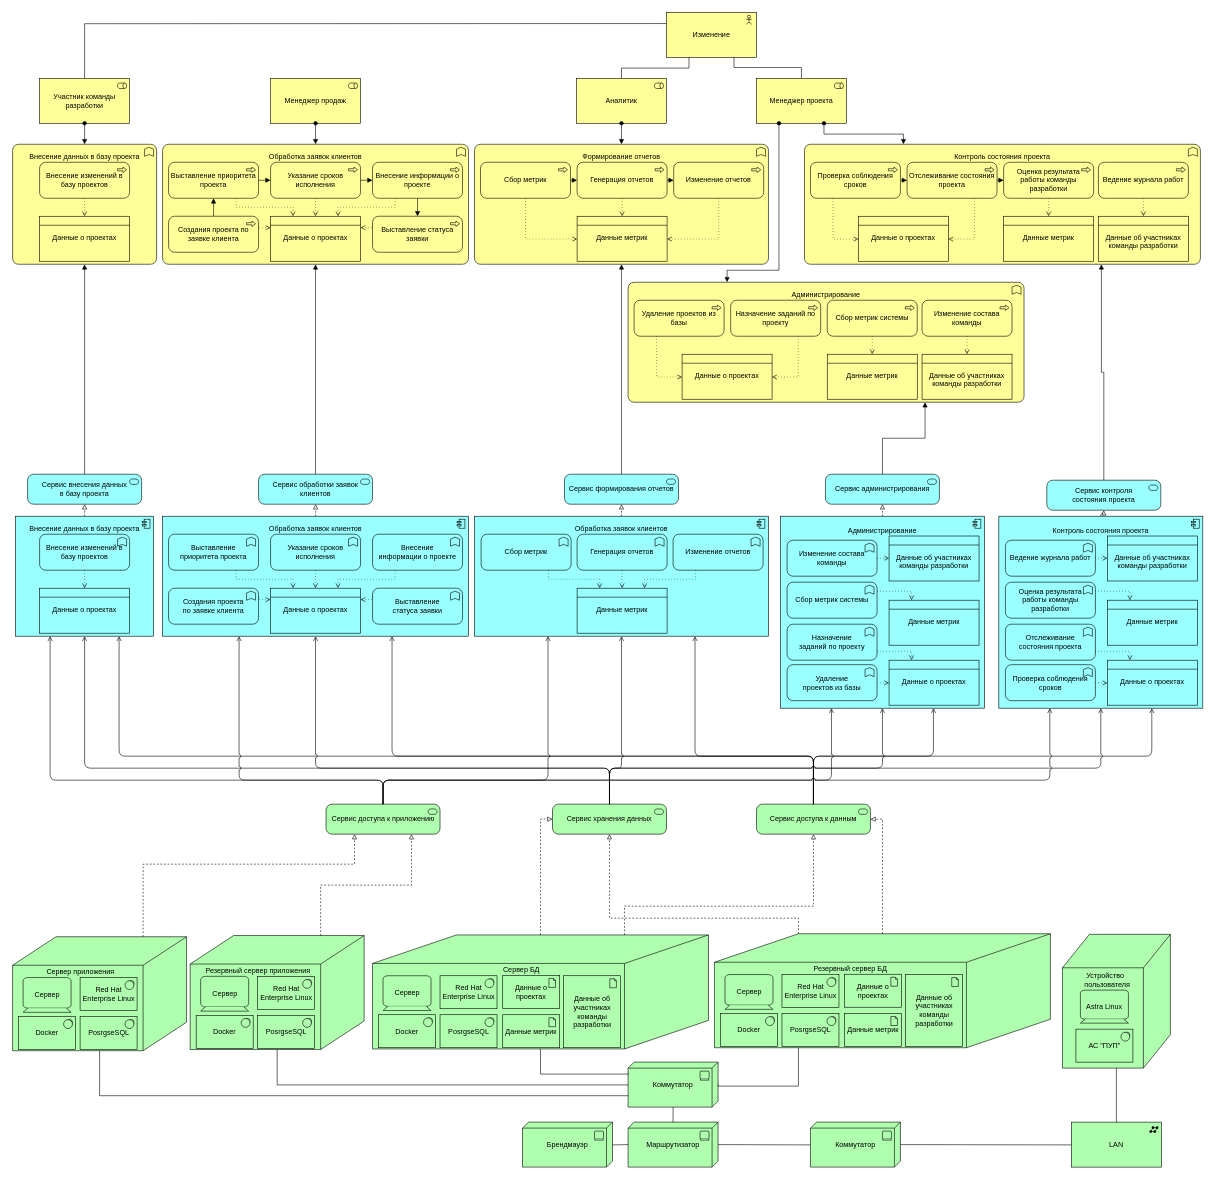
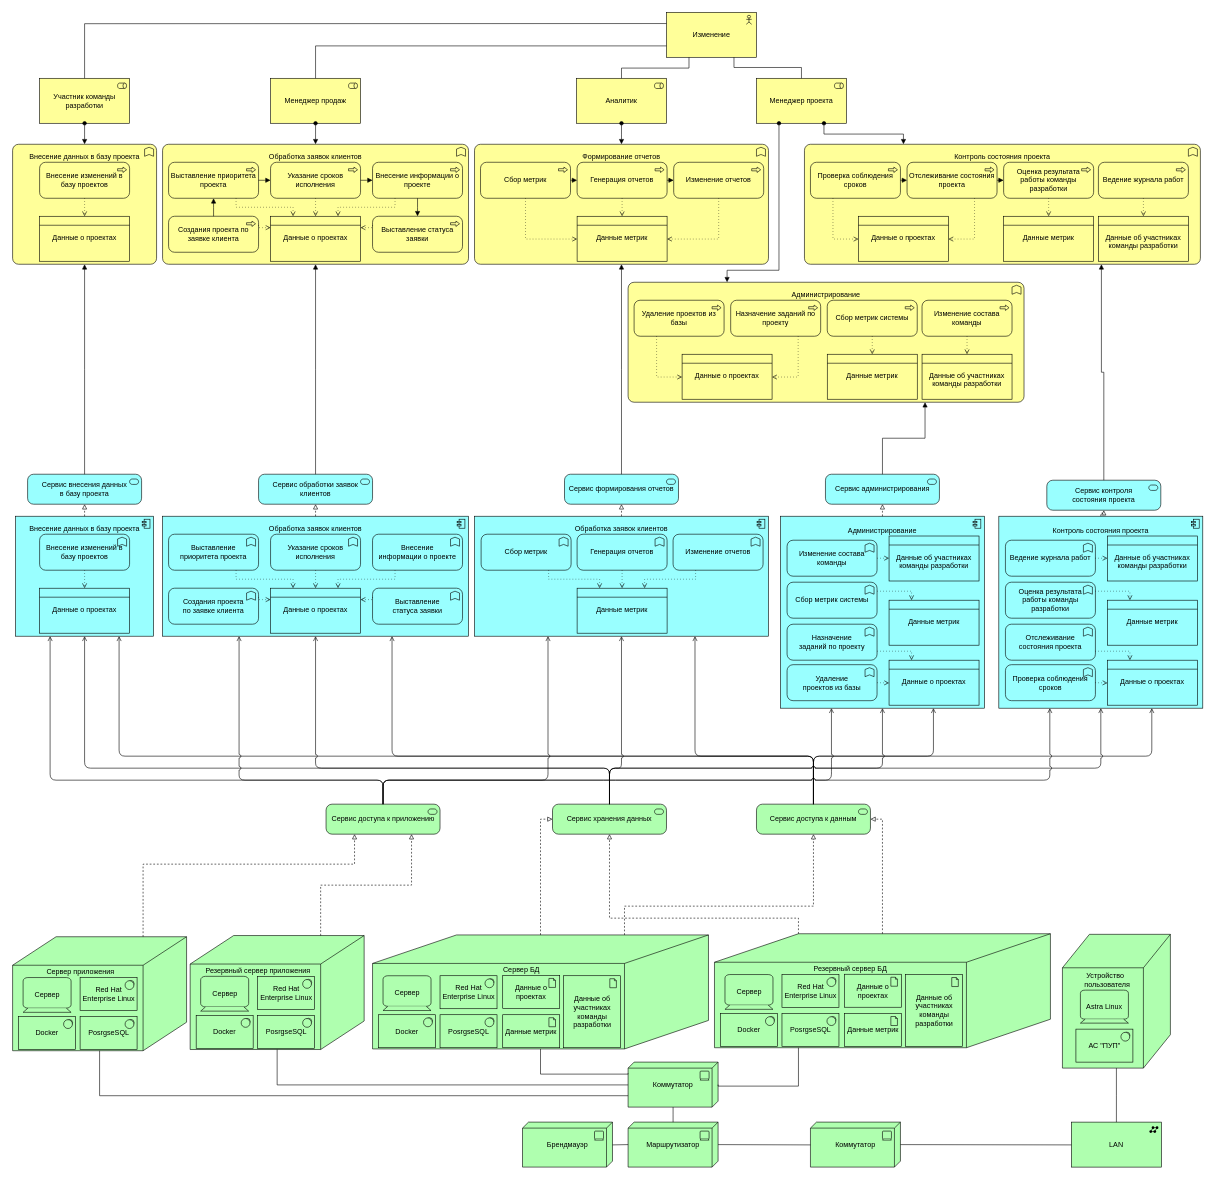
none -> (474, 46)
